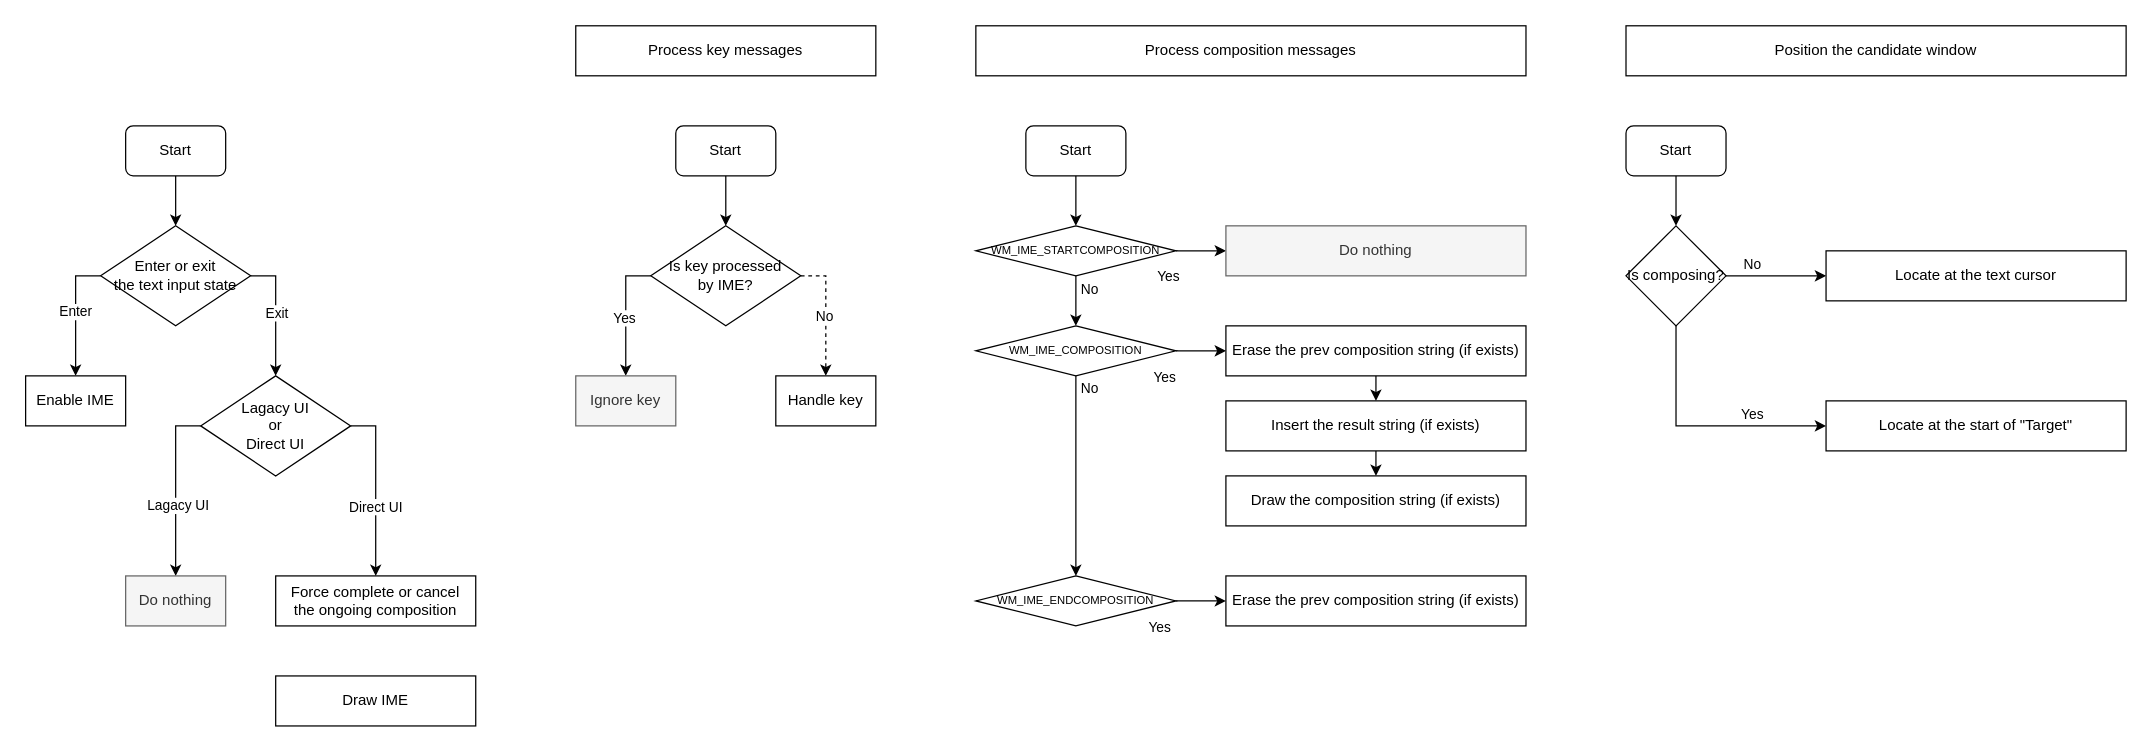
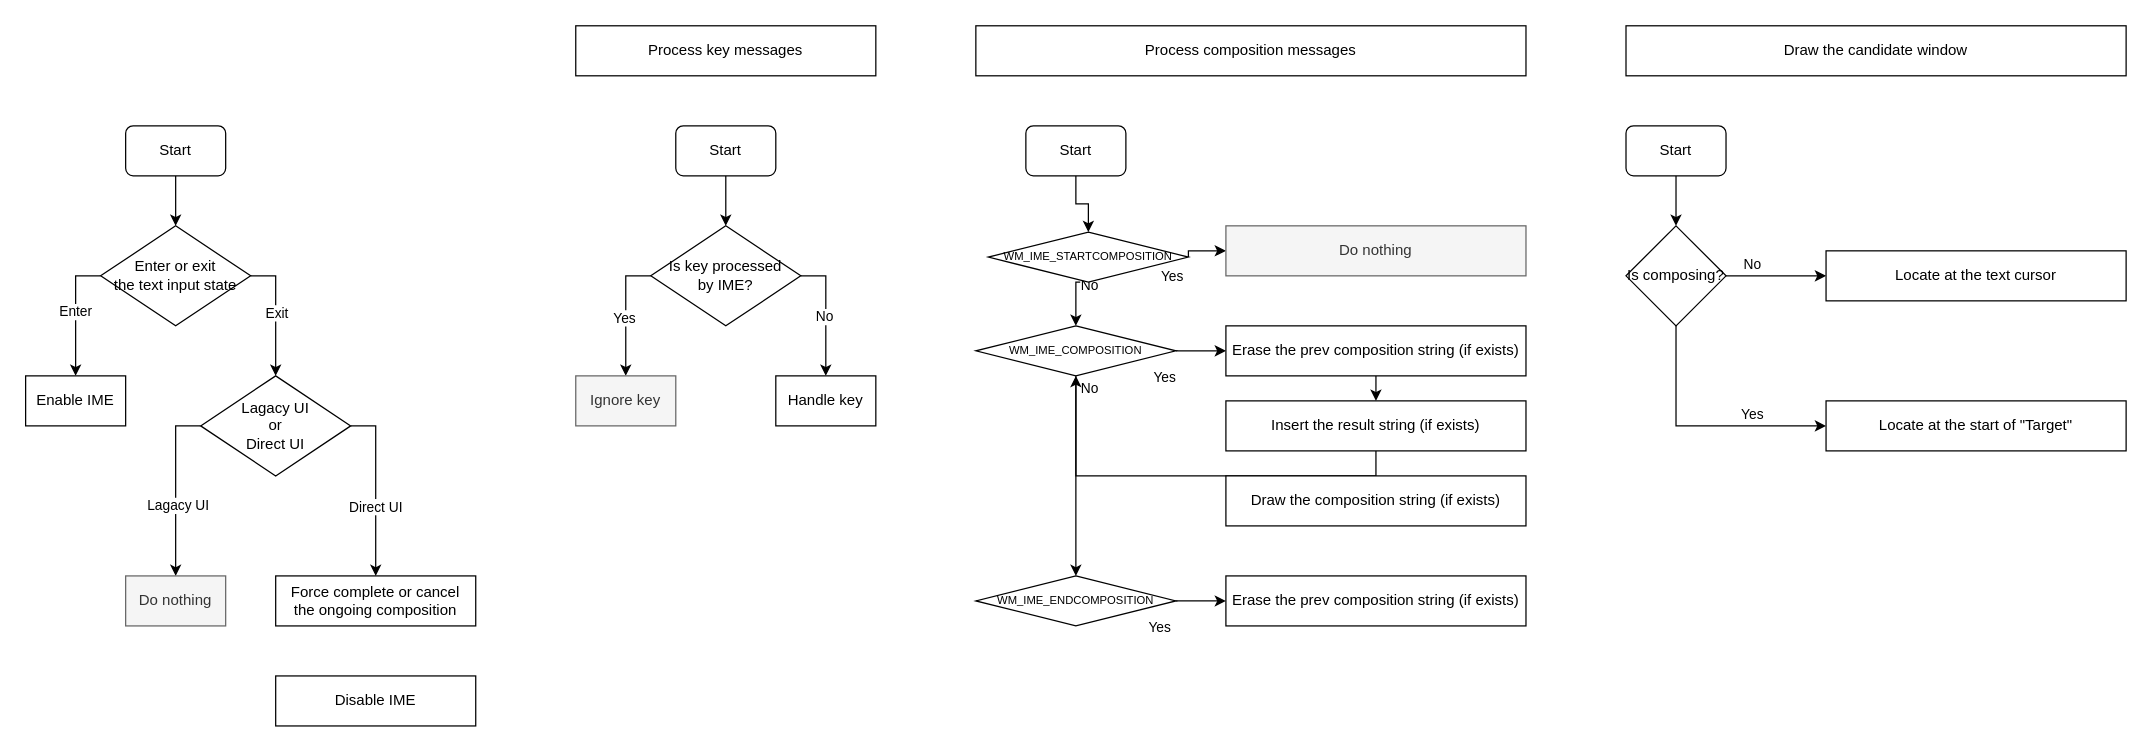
(1876, 51) -> (1876, 51)
(1076, 251) -> (1088, 257)
(826, 281) -> (826, 281)
(1376, 466) -> (1152, 476)
(376, 701) -> (376, 701)
